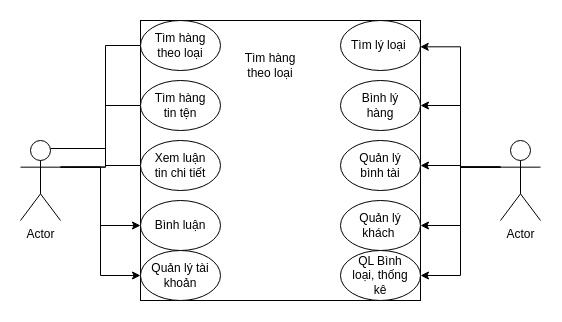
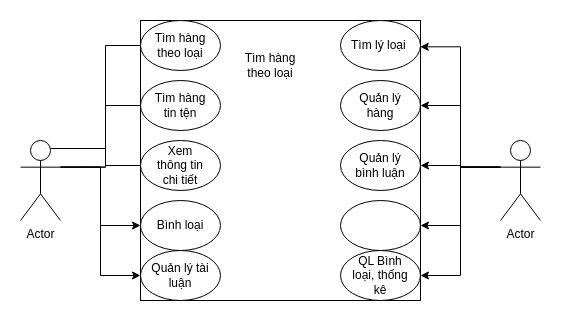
(381, 106) -> (381, 106)
(181, 166) -> (181, 166)
(381, 166) -> (381, 166)
(181, 226) -> (181, 226)
(381, 226) -> none
(181, 276) -> (181, 276)
